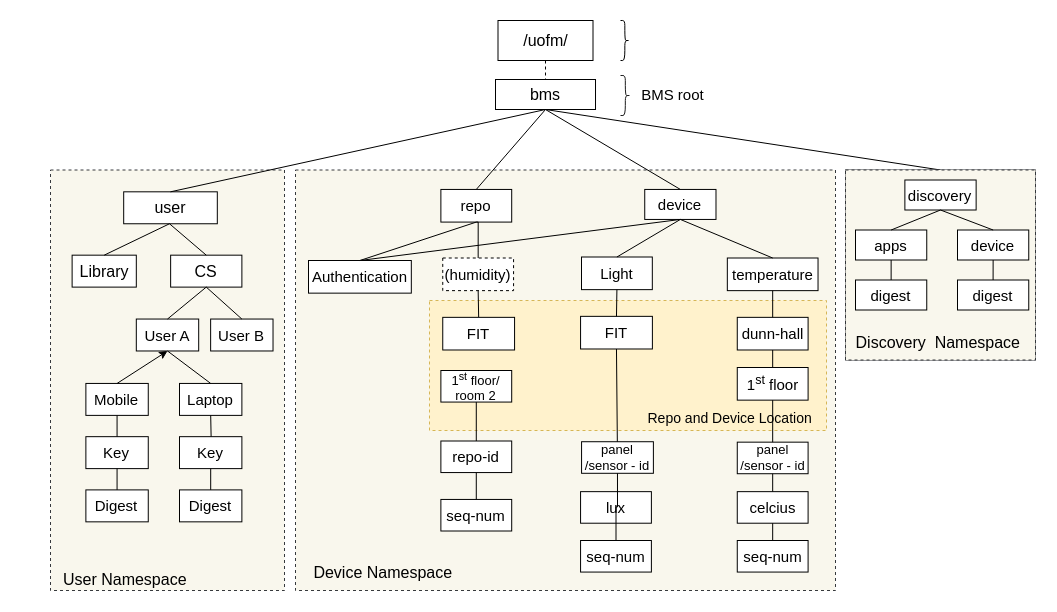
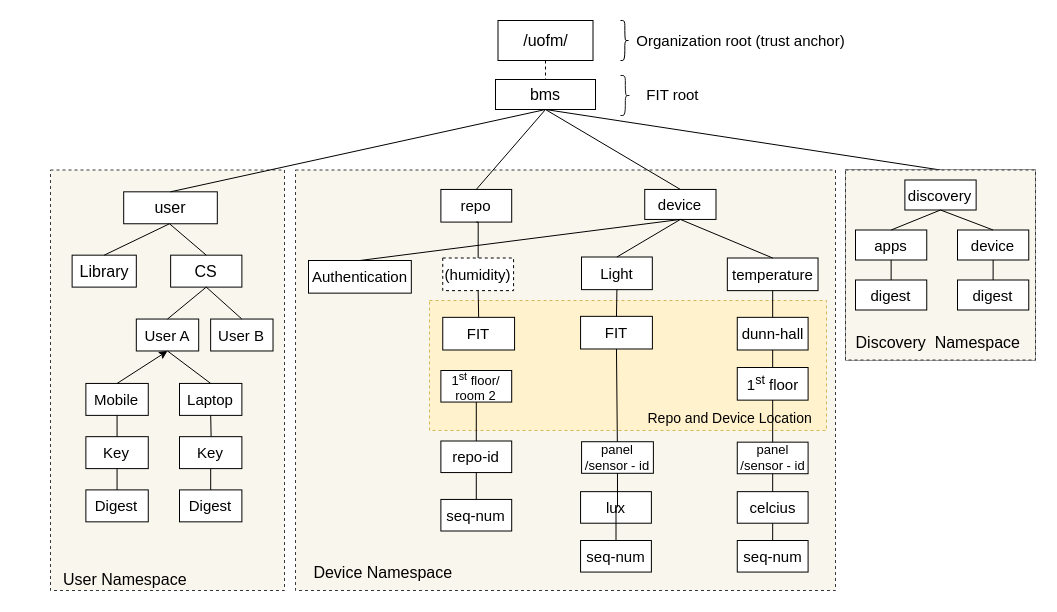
none -> (740, 41)
(675, 95) -> (675, 95)
(422, 240) -> none
